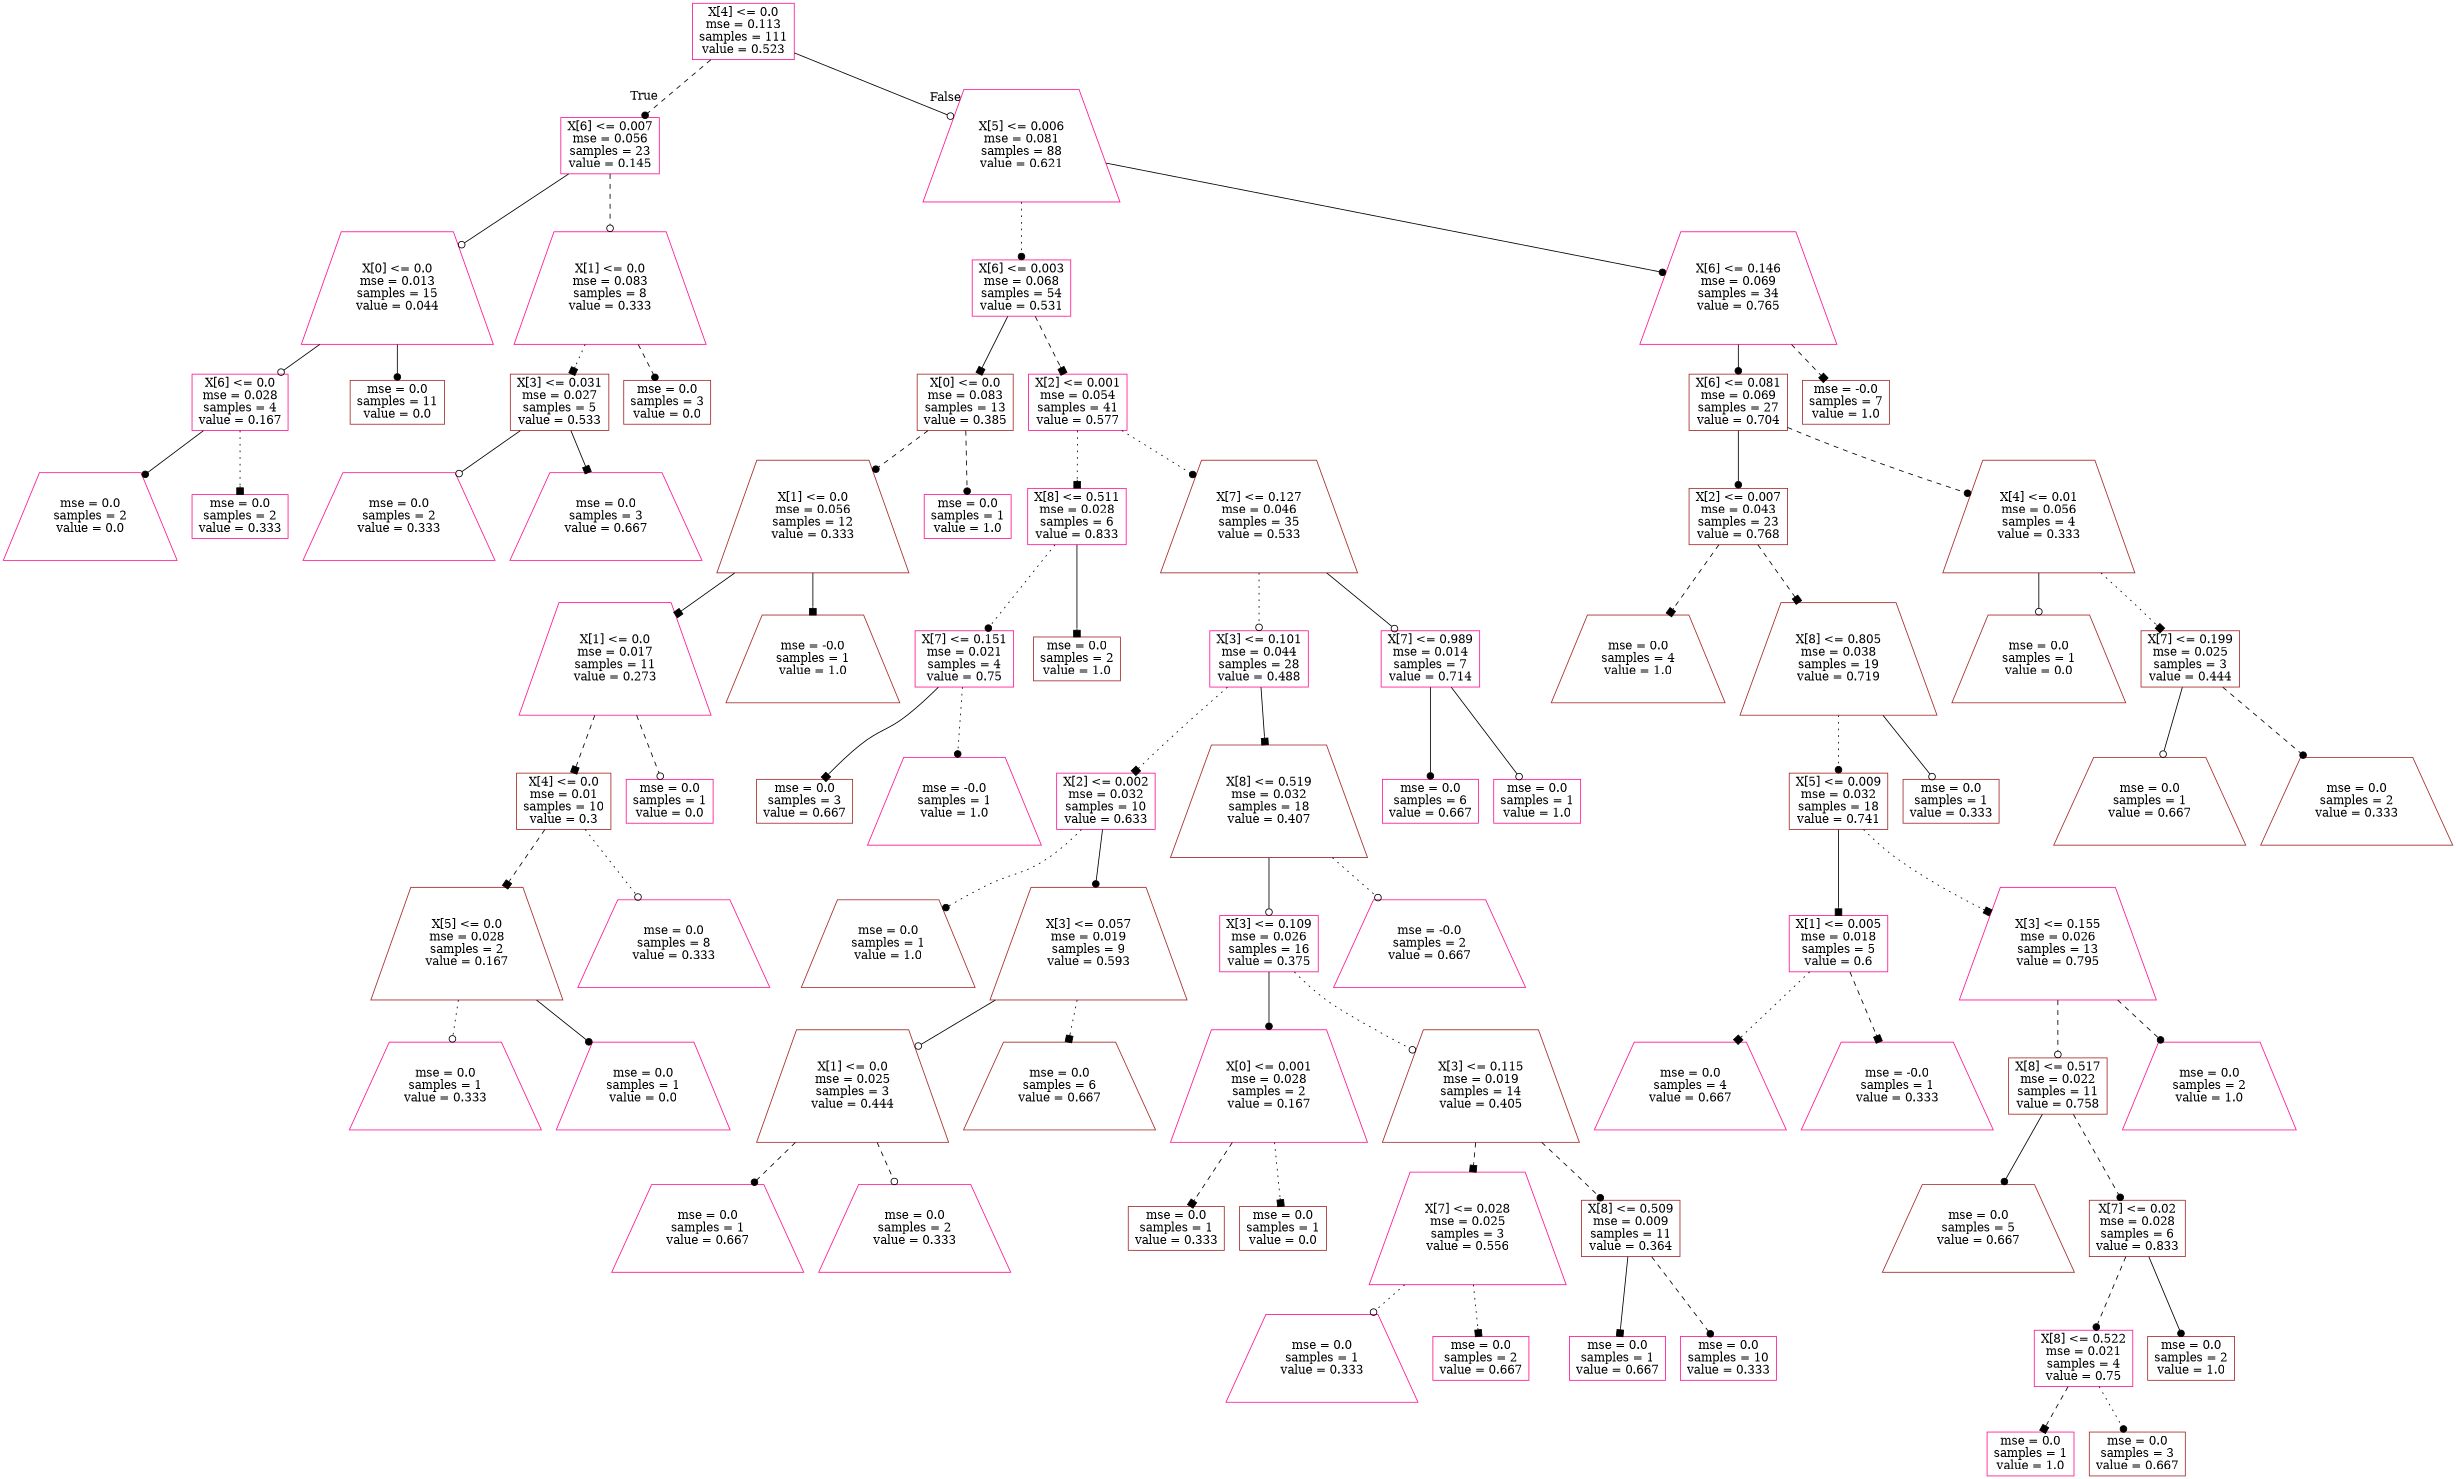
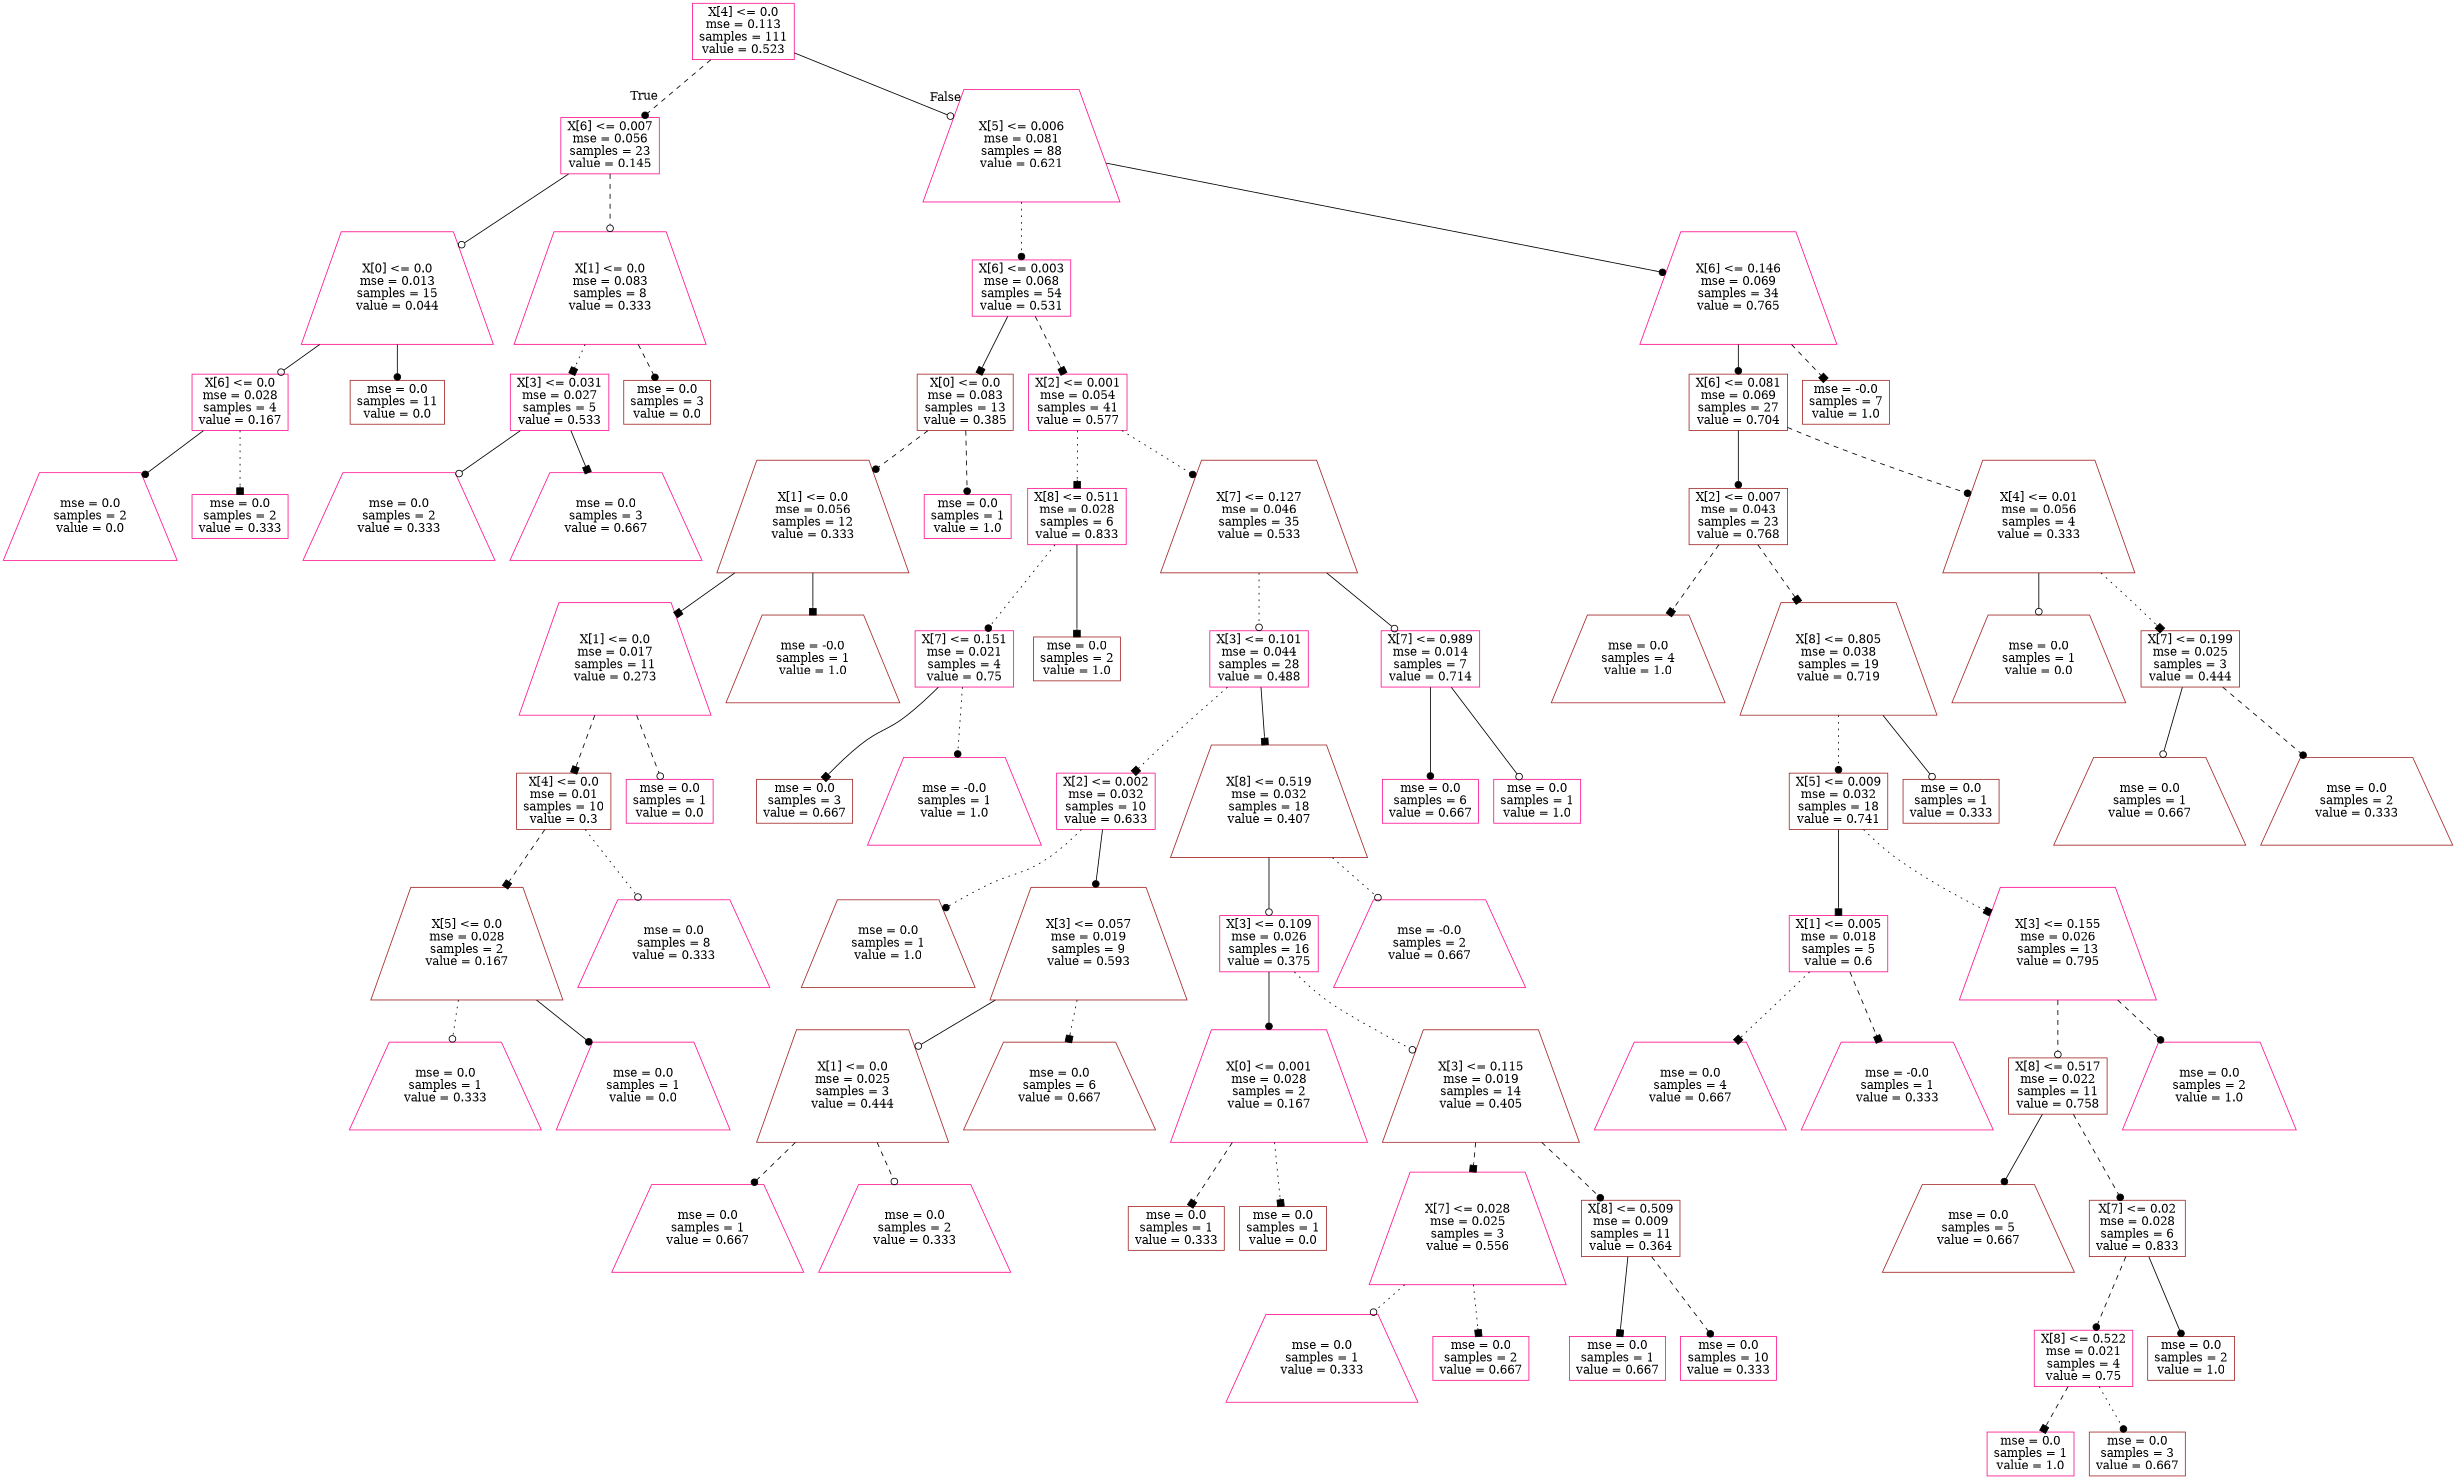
(560, 402) -> (560, 402)
